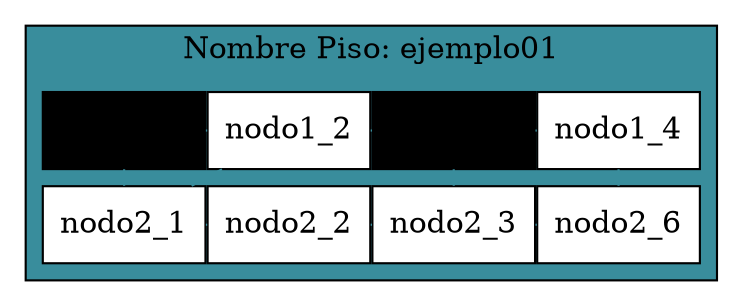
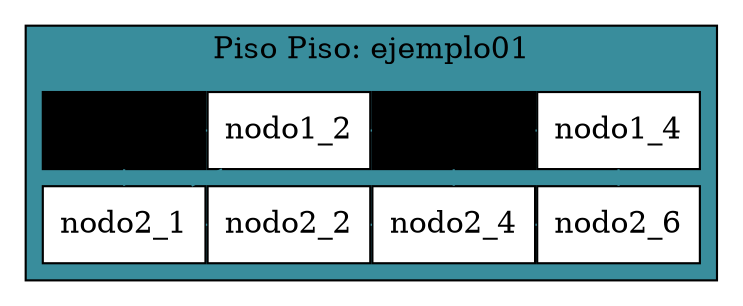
(371, 50) -> (371, 50)
(454, 225) -> (454, 225)
